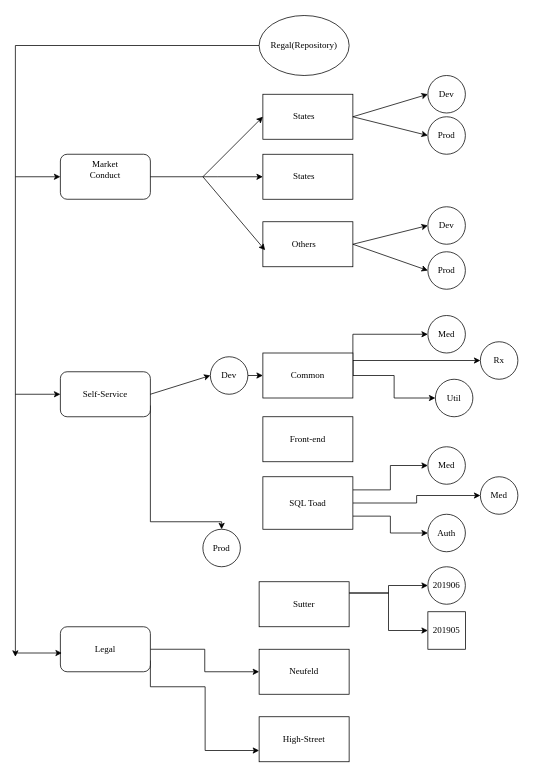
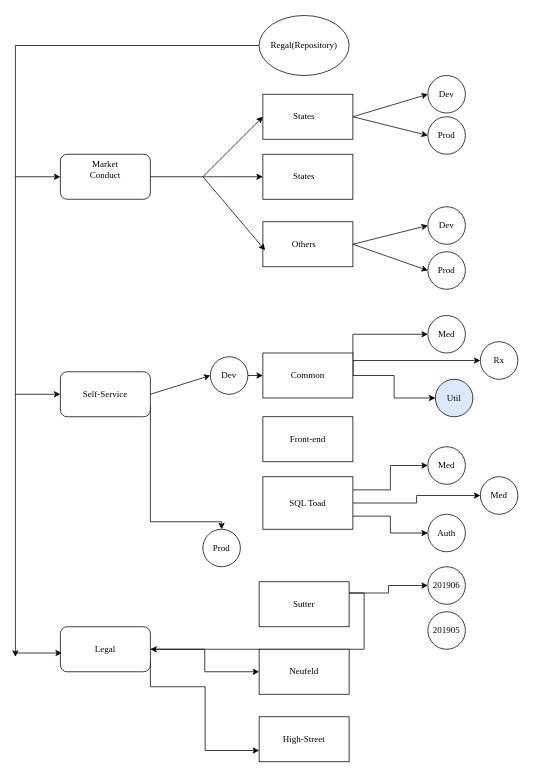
(454, 398) -> (454, 398)
(389, 629) -> (364, 629)
(447, 630) -> (447, 630)
